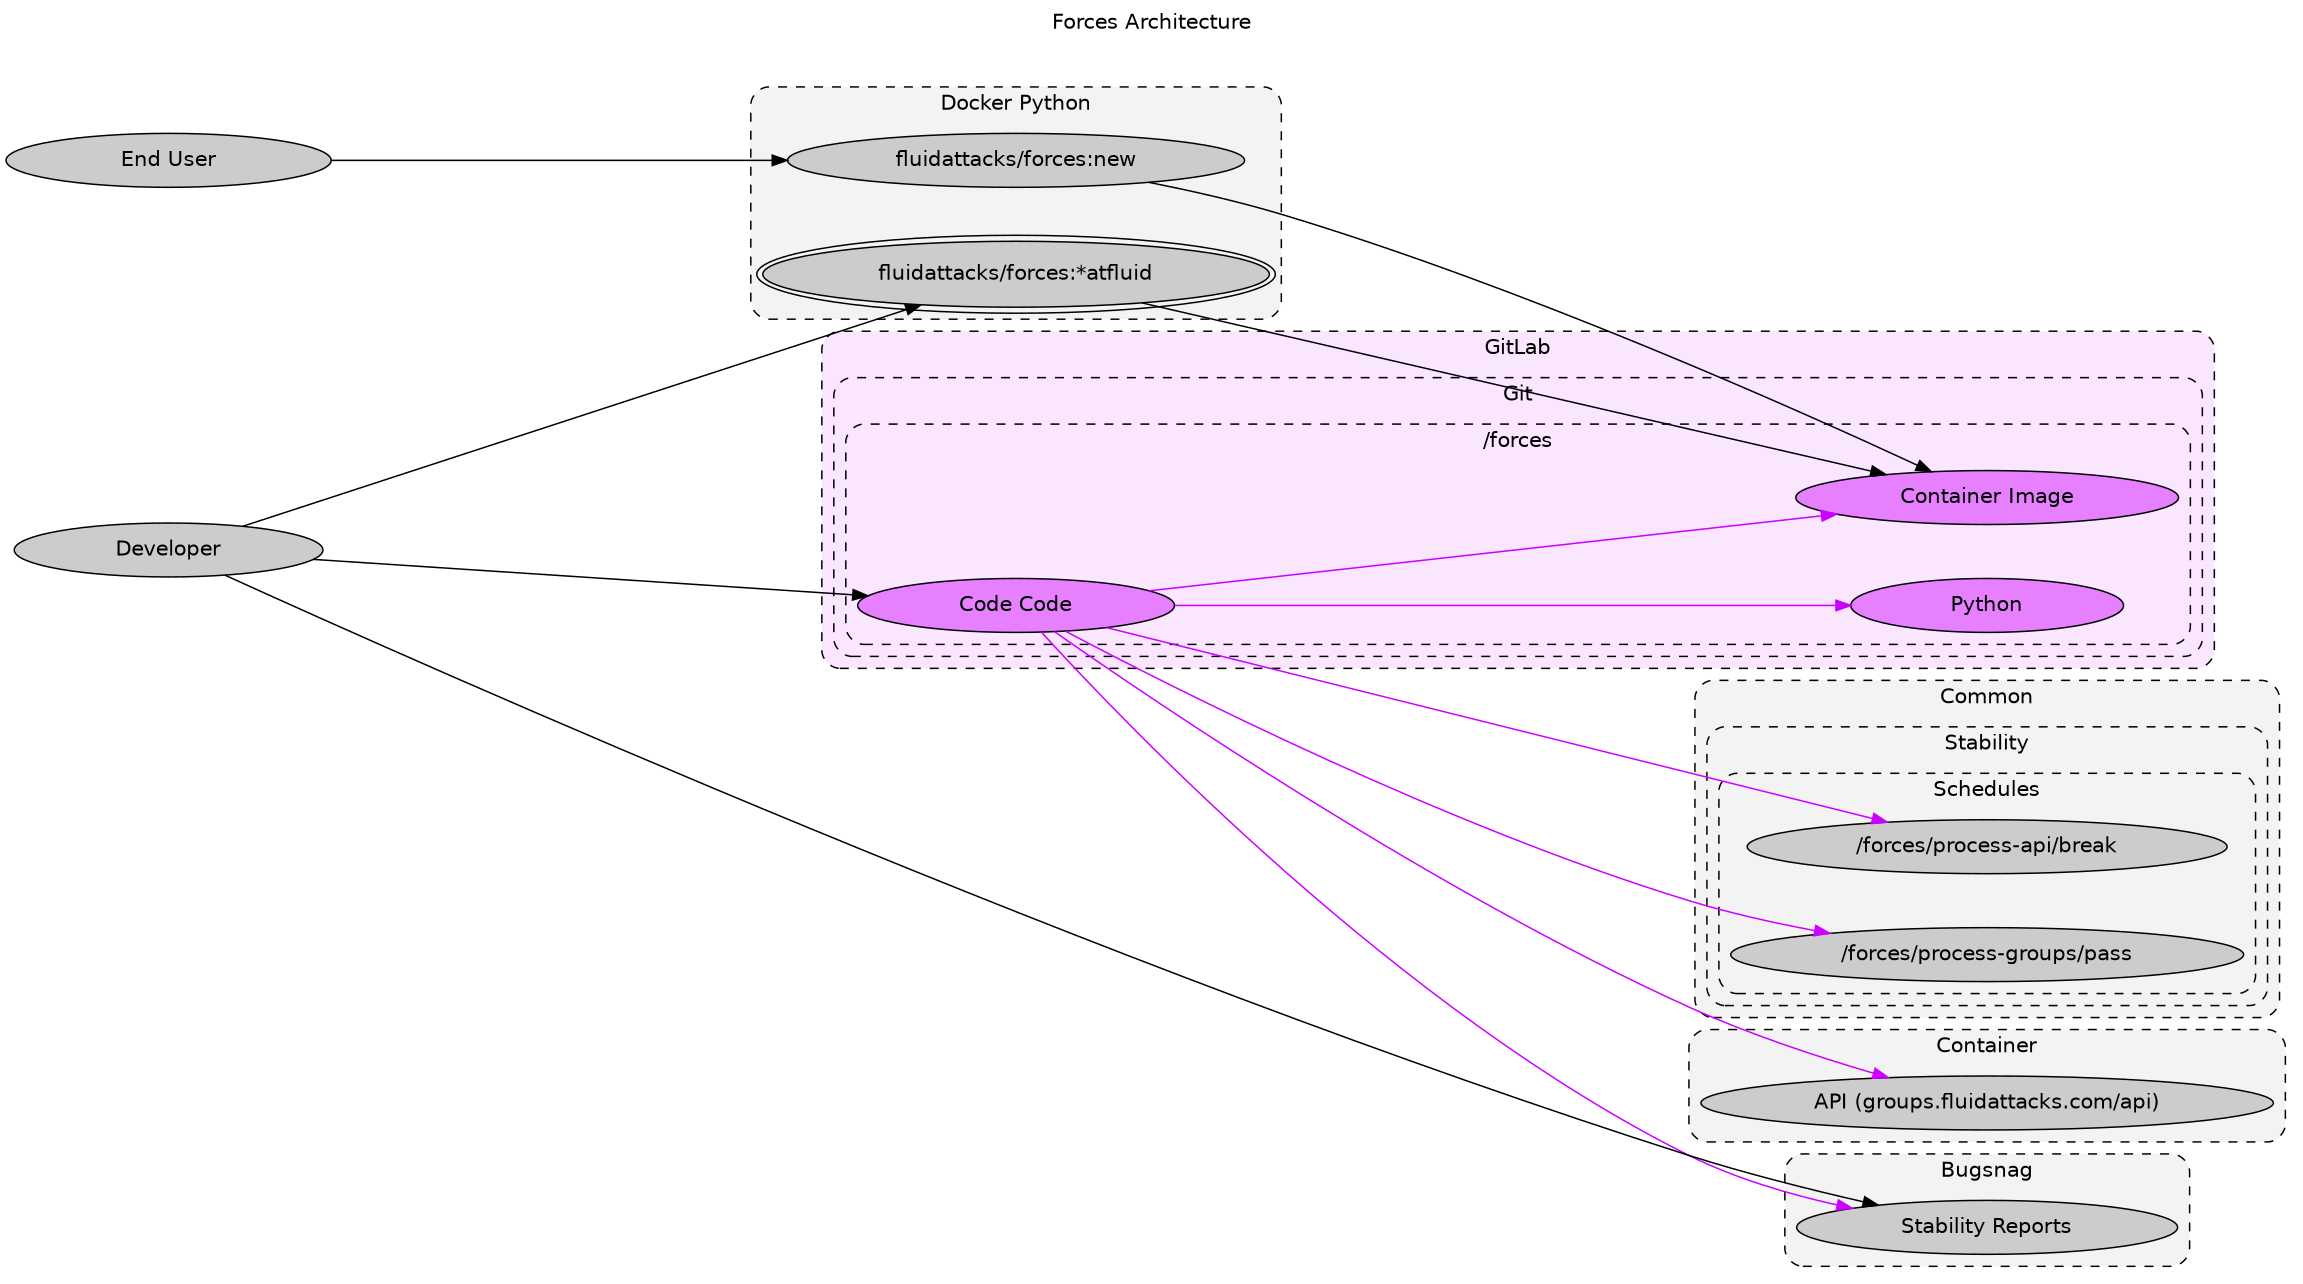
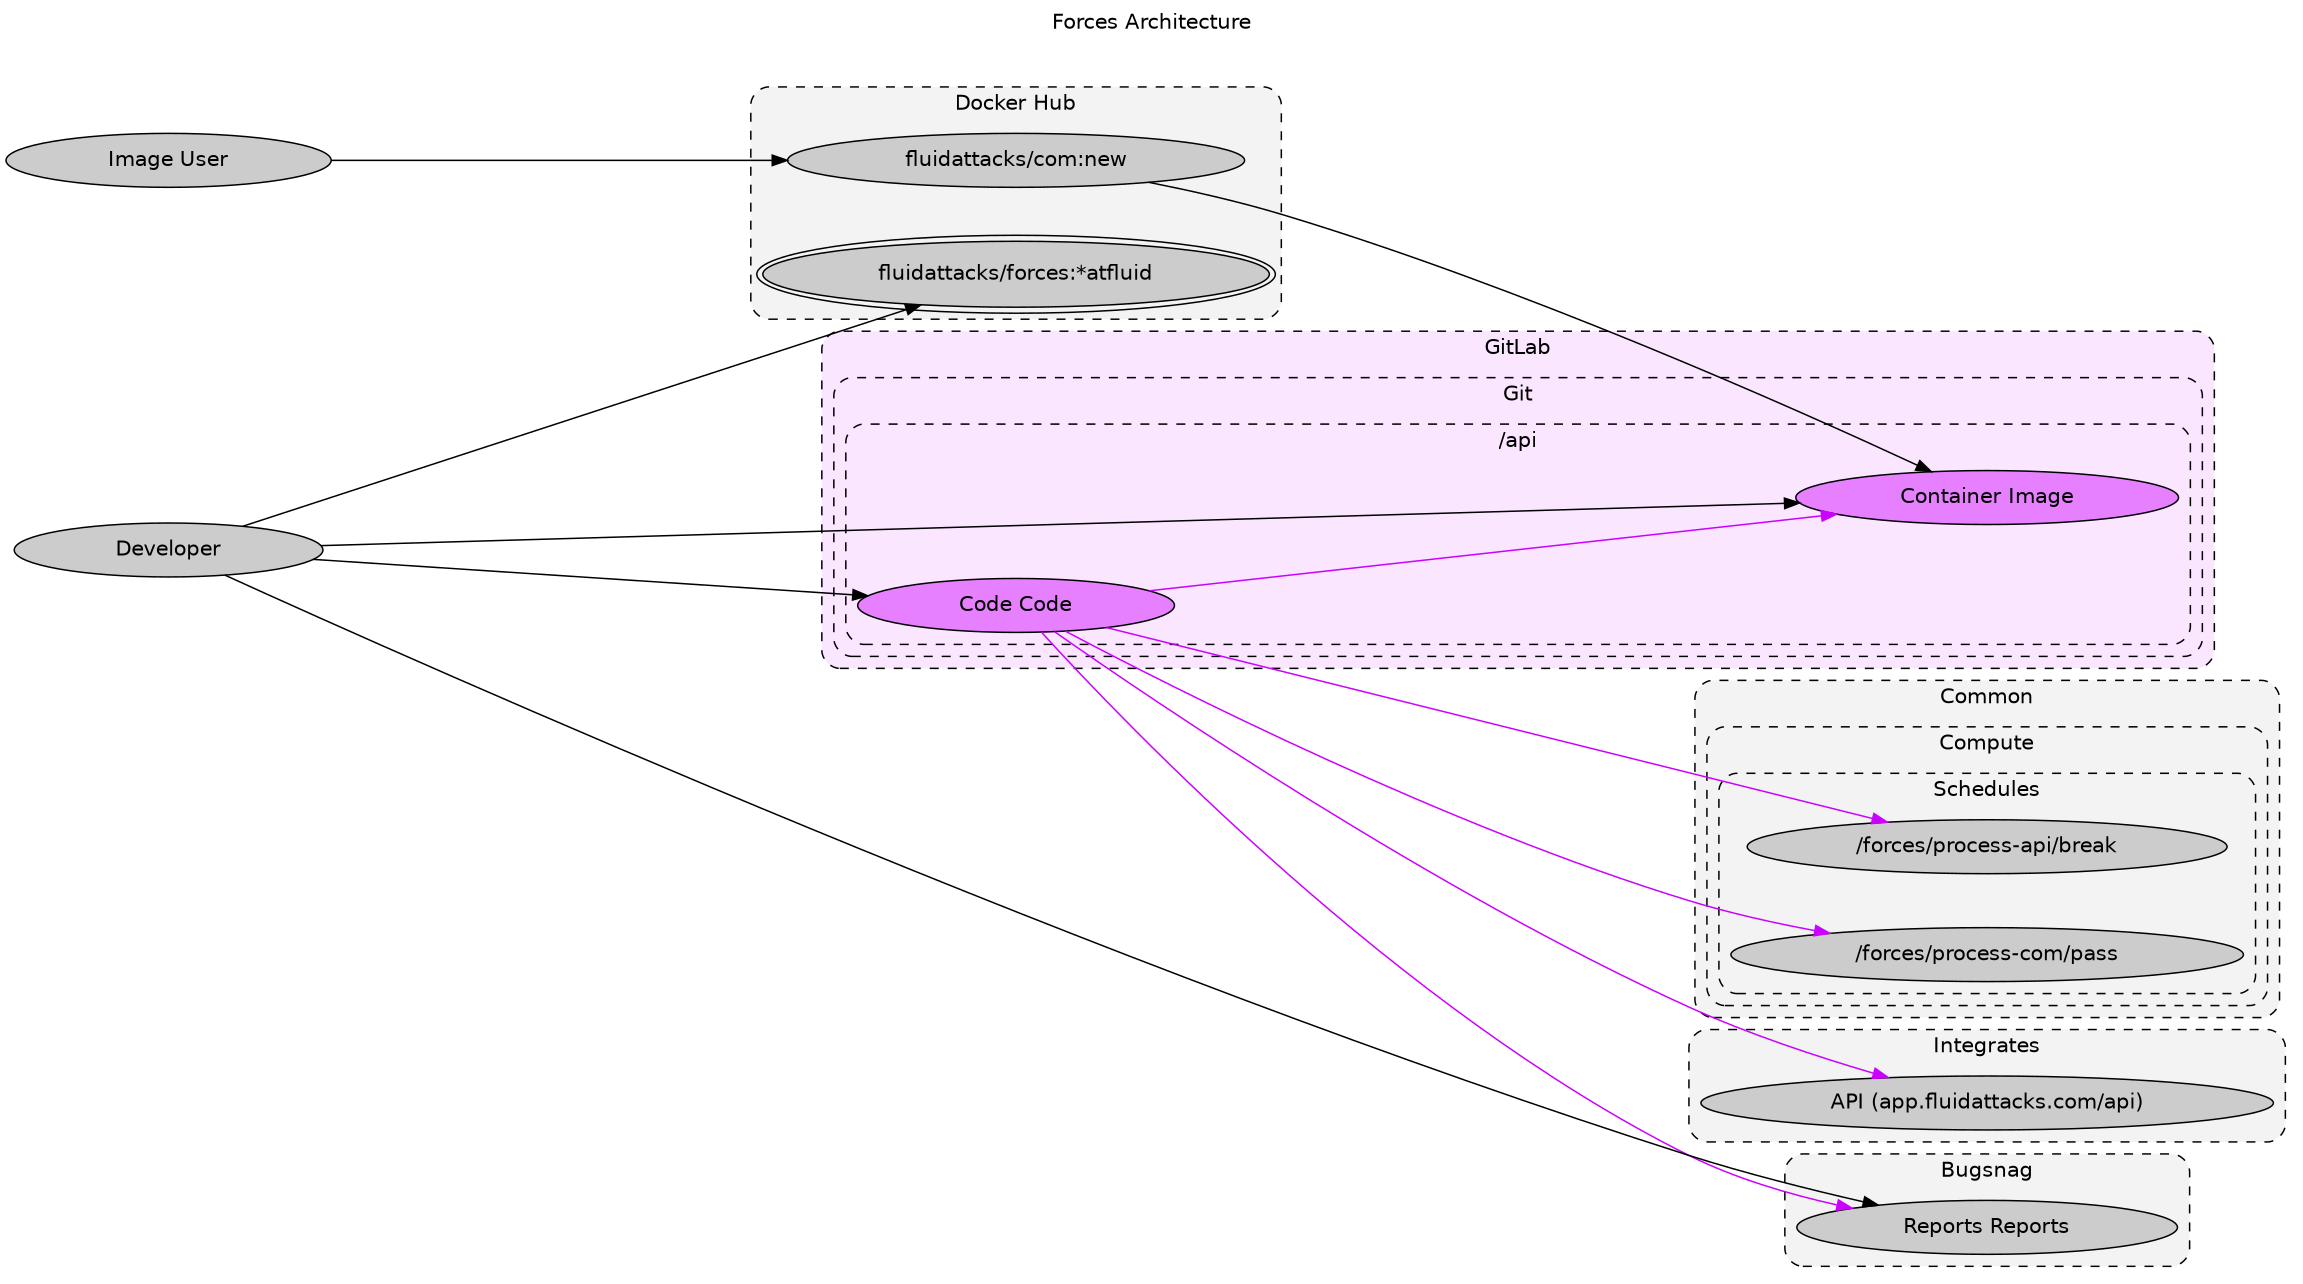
(1016, 104) -> (1016, 104)
(169, 160) -> (169, 160)
(1016, 160) -> (1016, 160)
(1506, 387) -> (1053, 524)
(1518, 441) -> (1518, 441)
(1987, 605) -> none
(1987, 744) -> (1987, 744)
(1987, 955) -> (1987, 955)
(1987, 1047) -> (1987, 1047)
(1987, 1103) -> (1987, 1103)
(1987, 1227) -> (1987, 1227)
